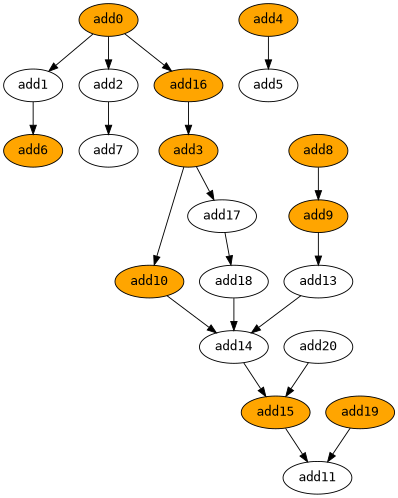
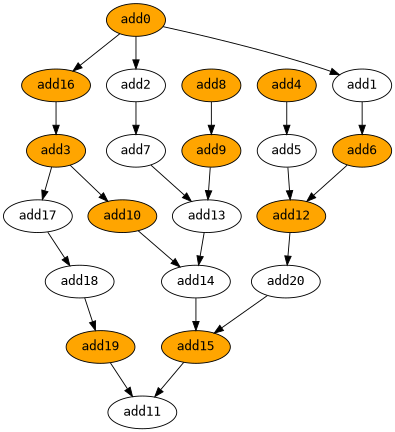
none -> (168, 180)
none -> (291, 216)
(234, 310) -> (89, 310)
